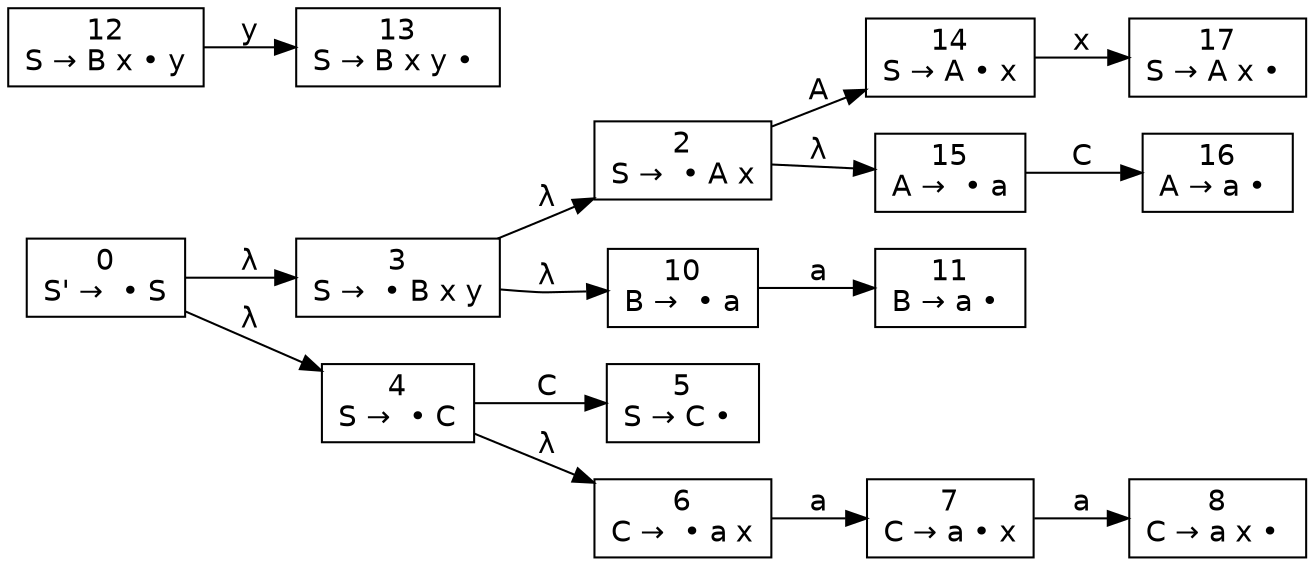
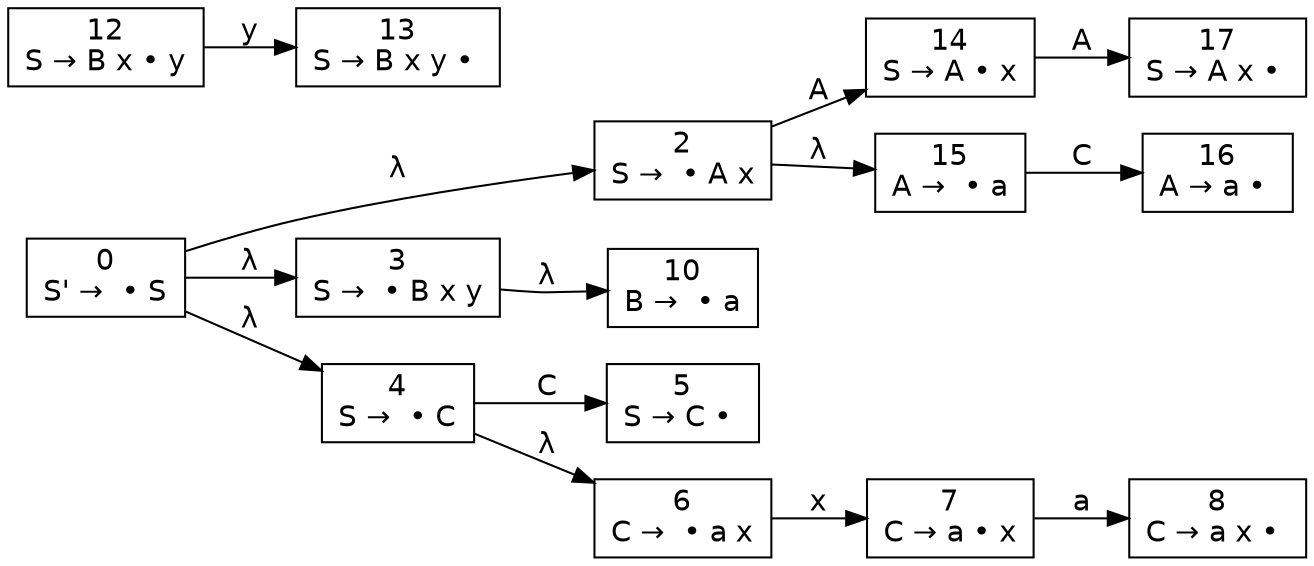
(1082, 42) -> (1082, 42)
(536, 223) -> (377, 203)
(950, 288) -> none
(819, 503) -> (819, 503)
